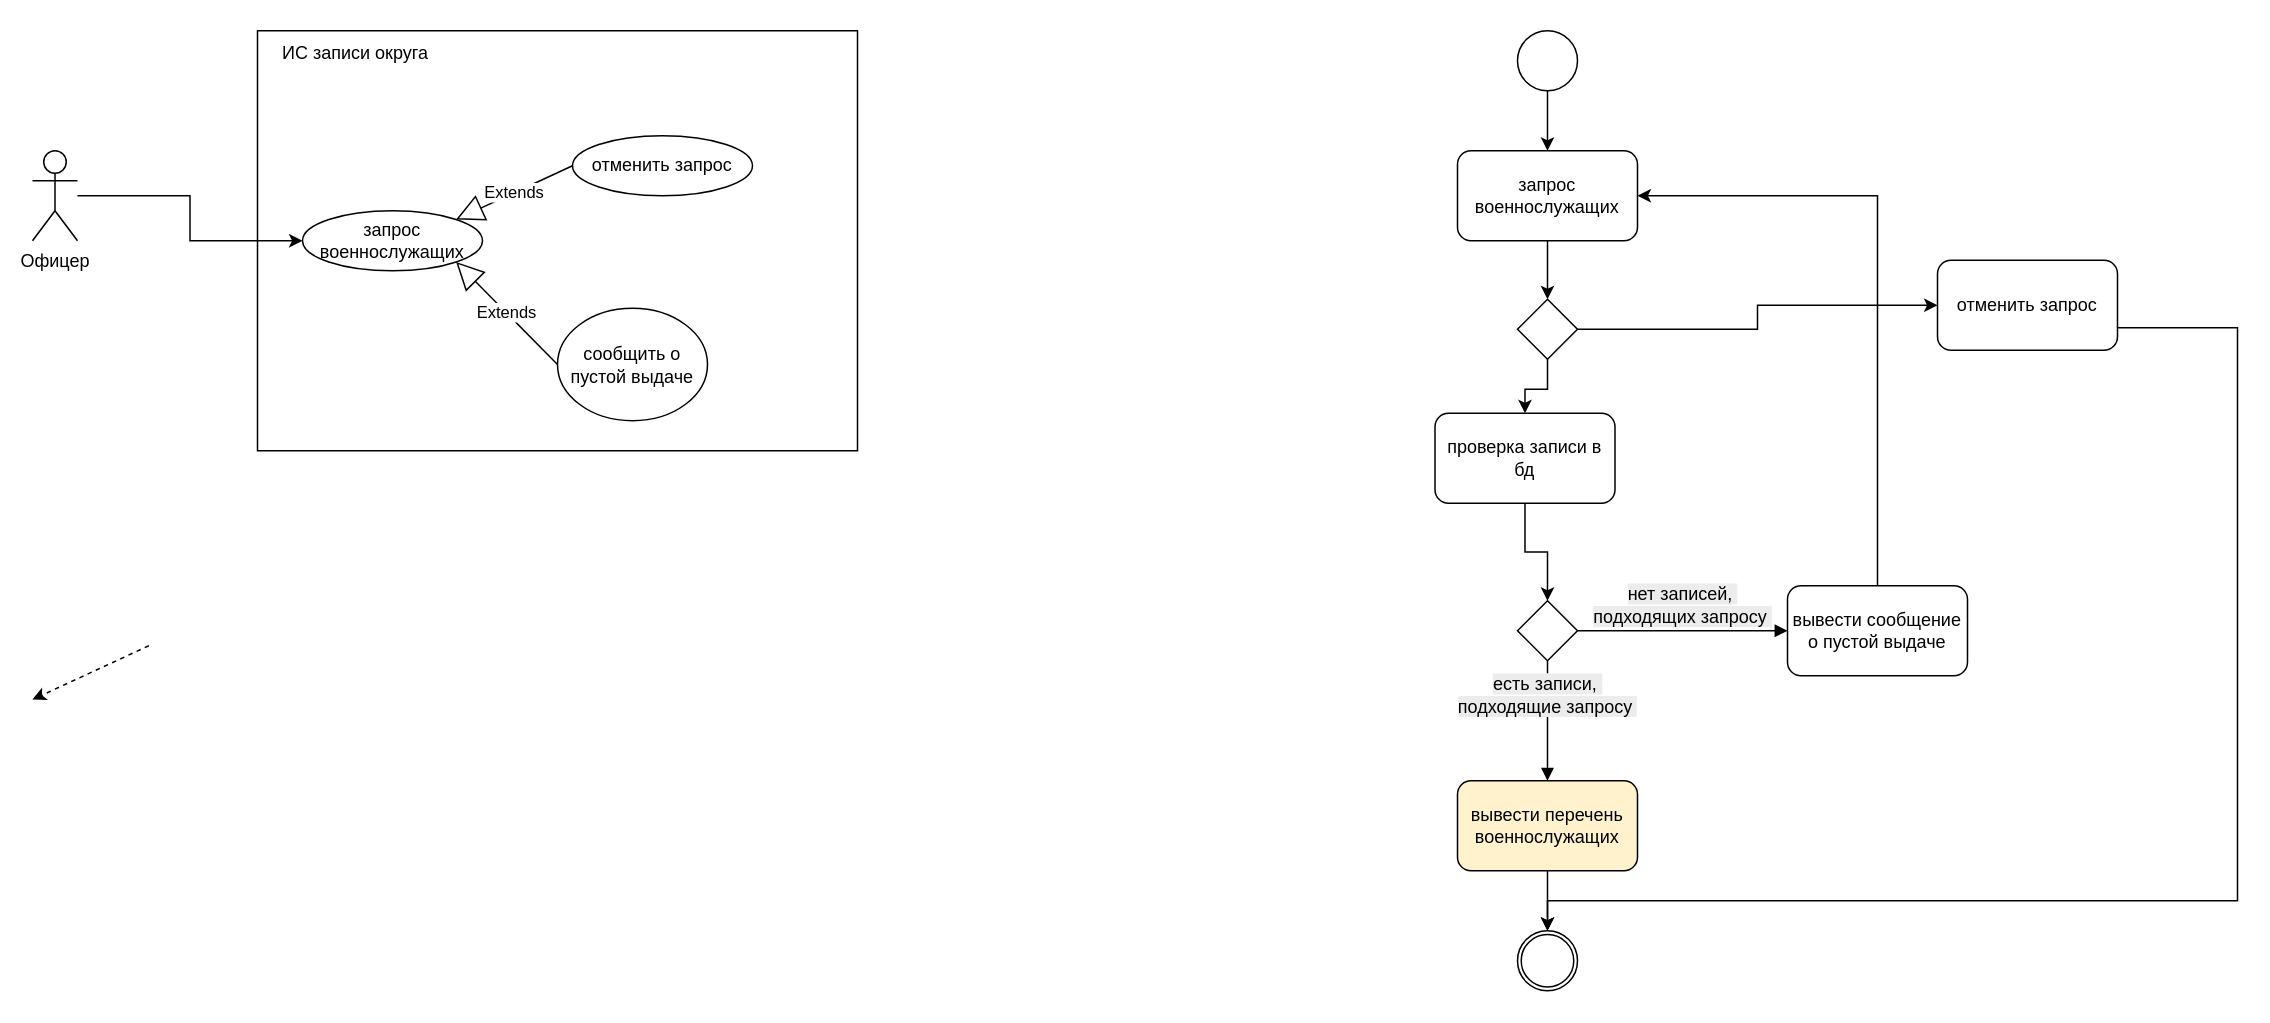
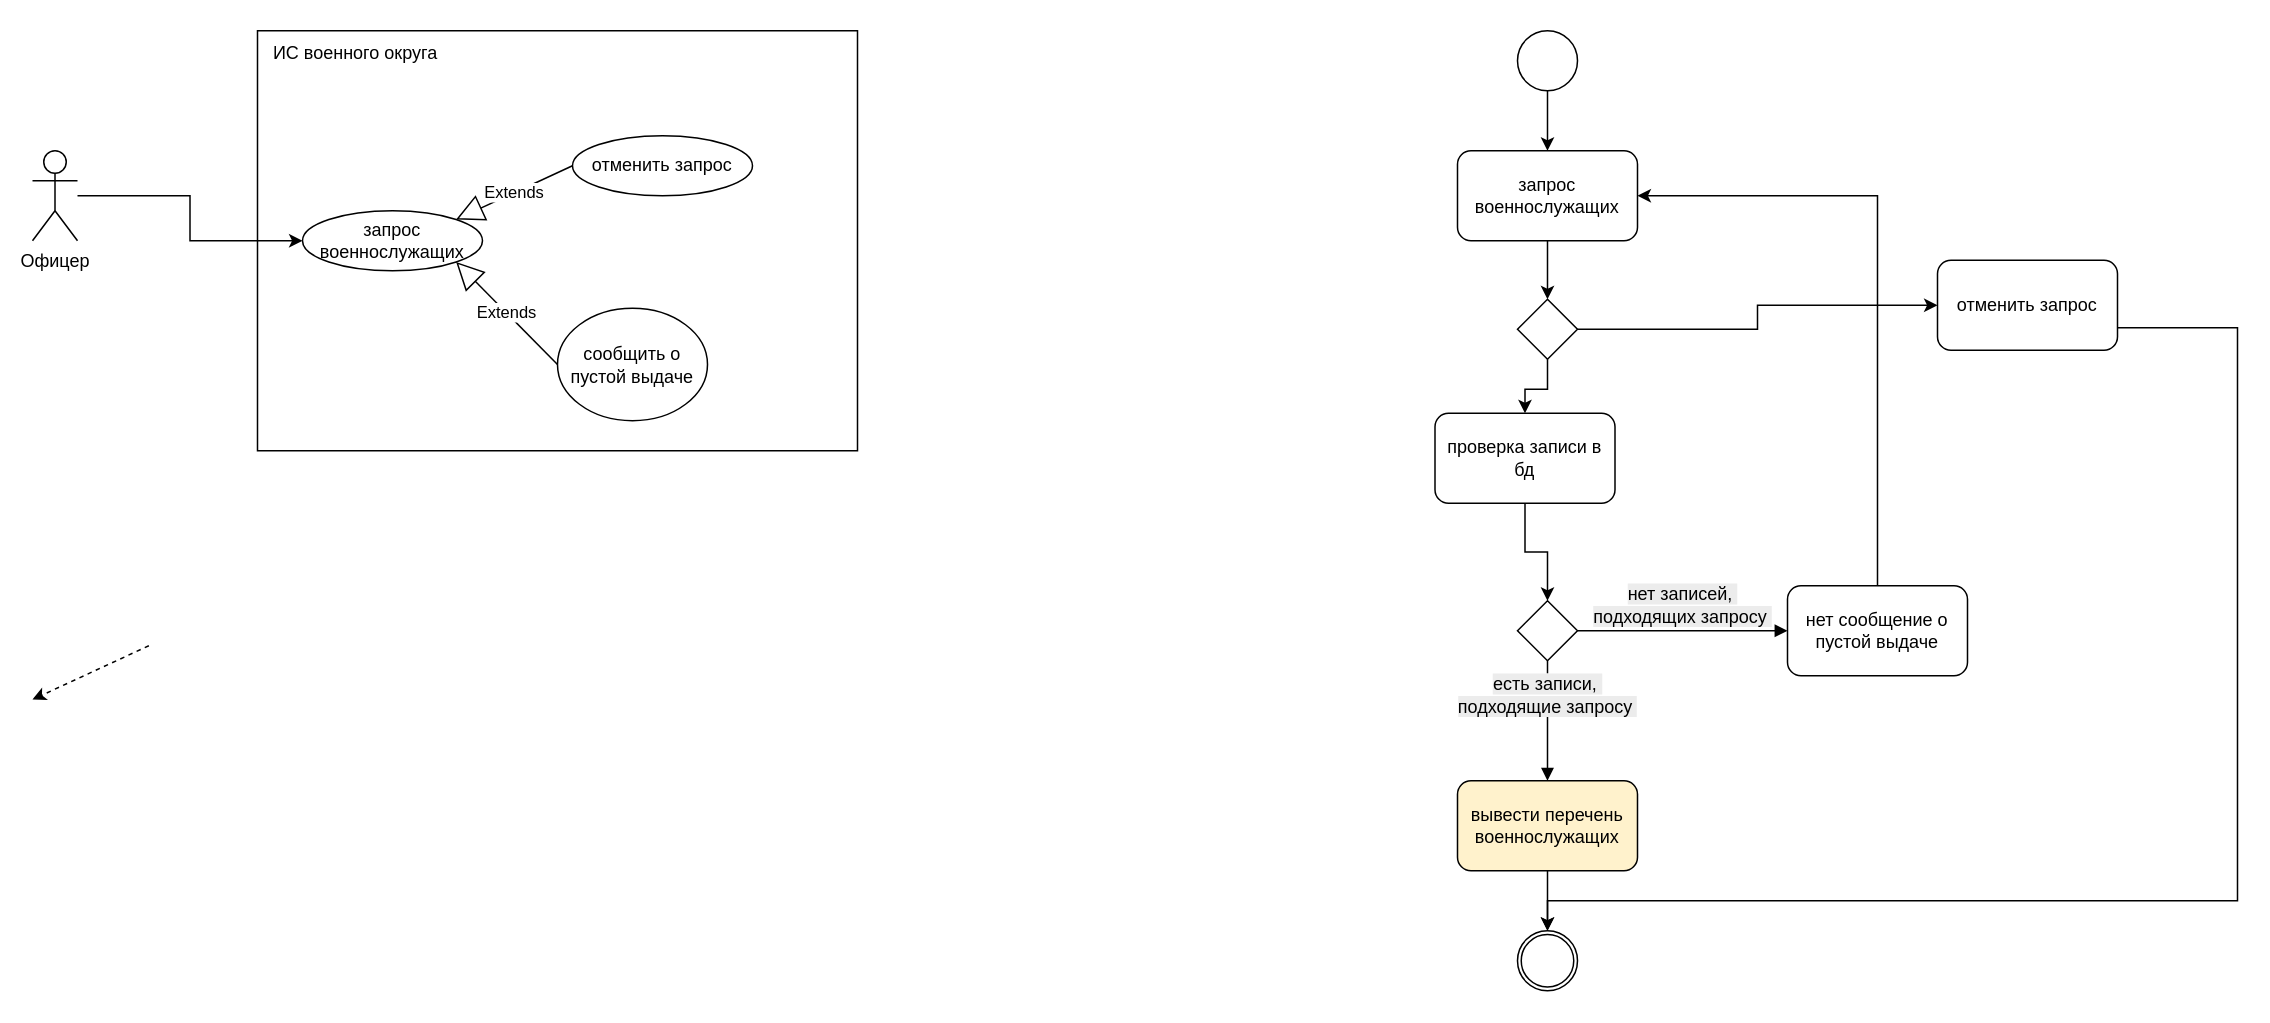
(356, 53) -> (356, 53)
(1877, 631) -> (1877, 631)
